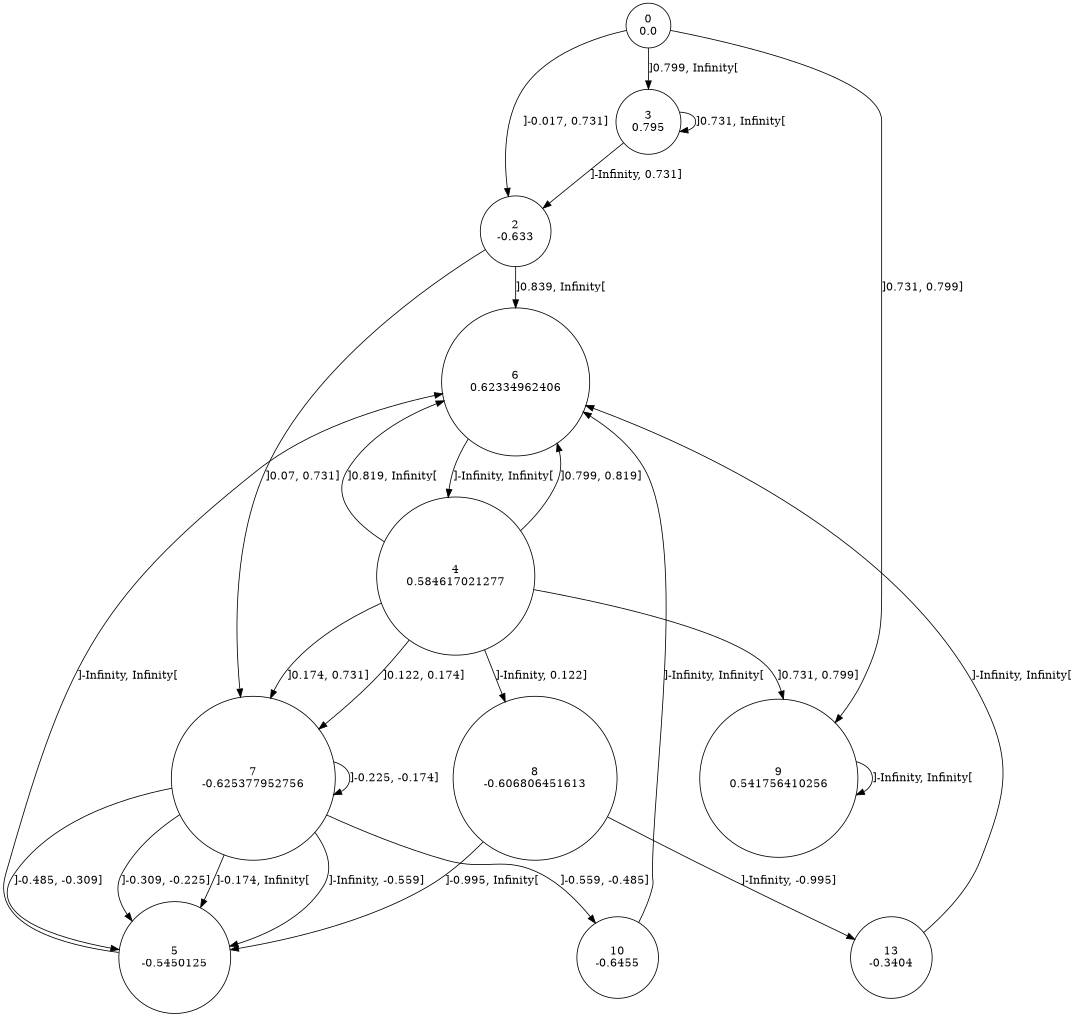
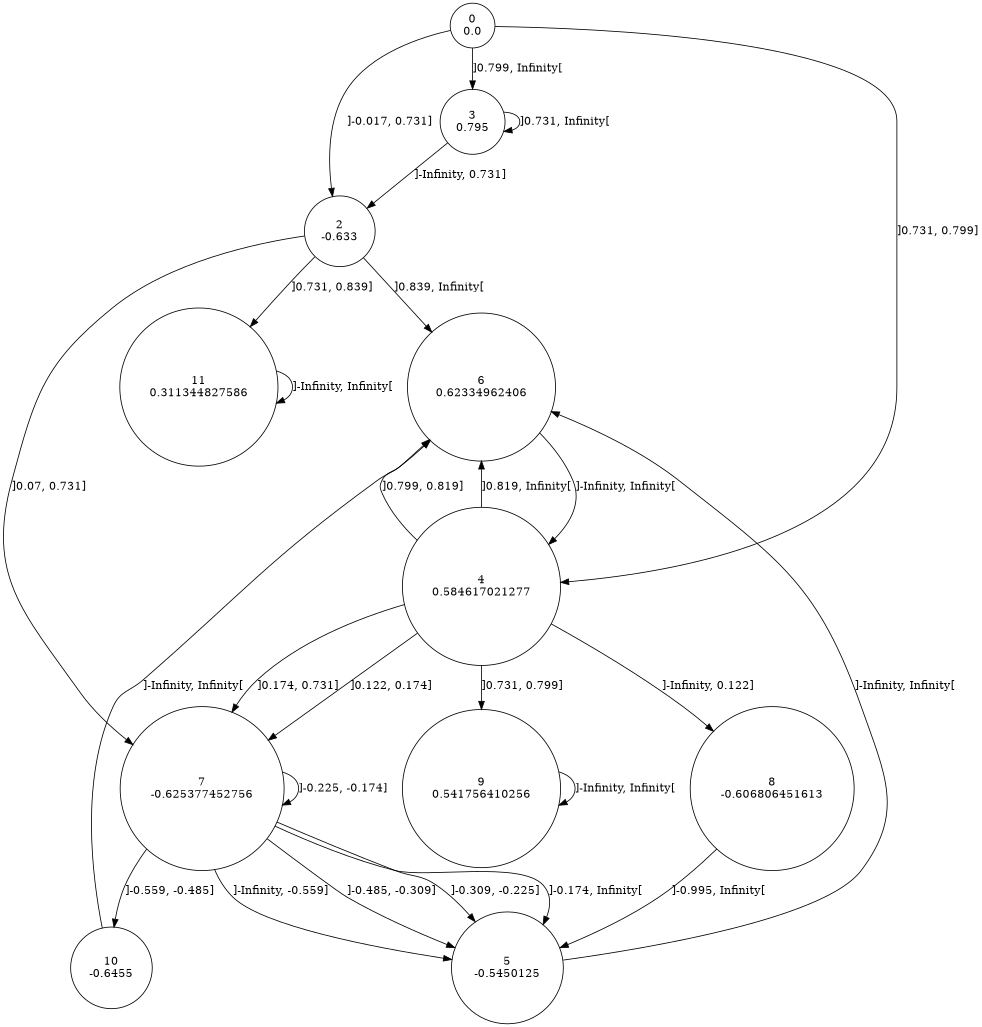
(882, 304) -> (897, 248)
none -> (199, 387)
(253, 778) -> (202, 789)
(891, 958) -> none
